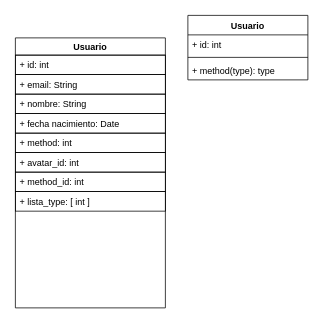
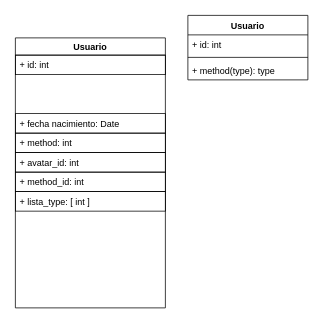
(90, 84) -> none
(90, 104) -> none
